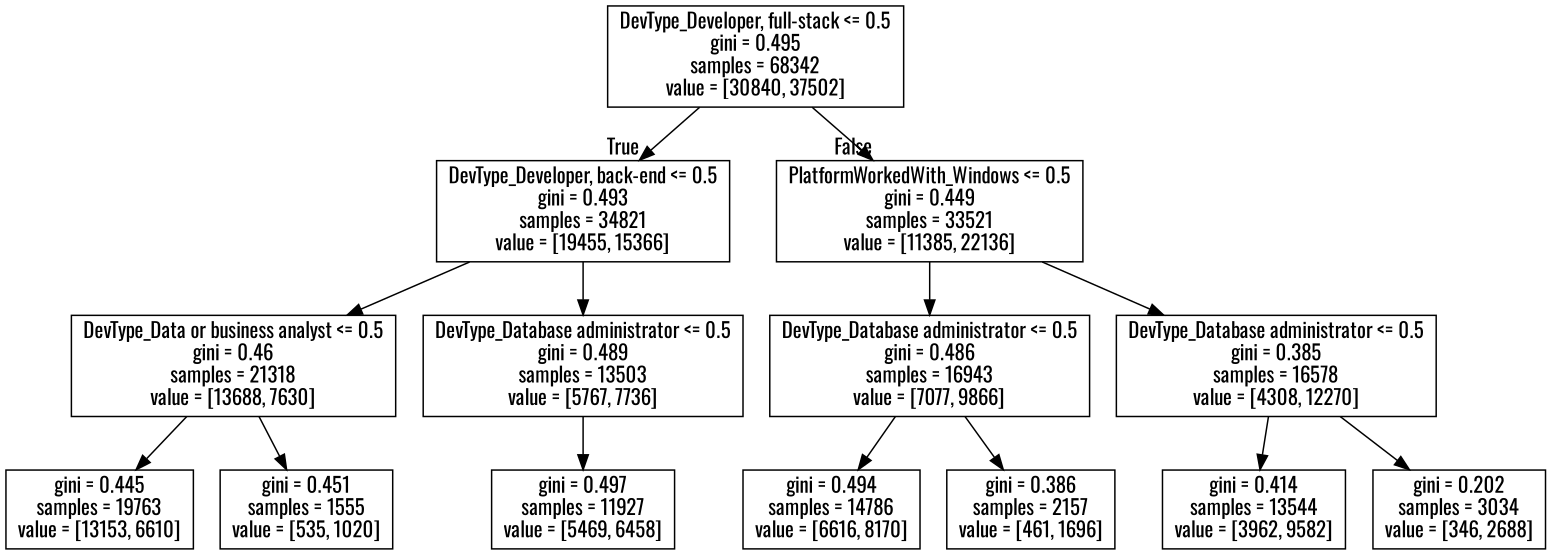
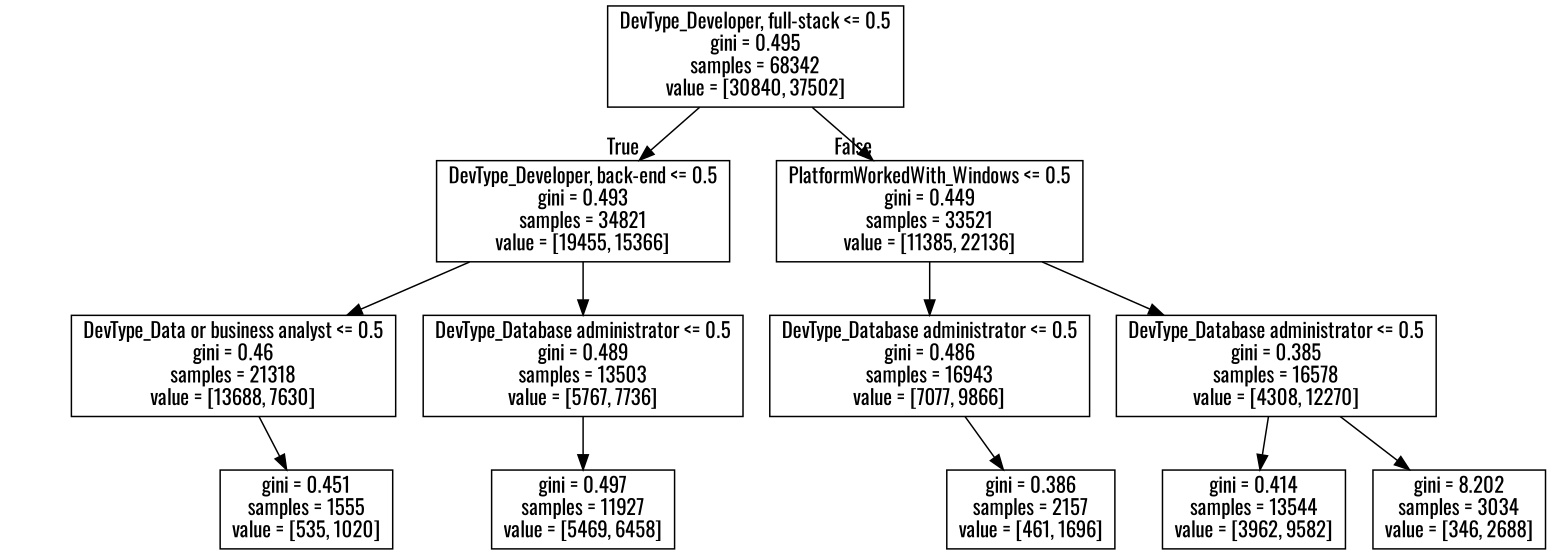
(100, 509) -> none
(832, 509) -> none
(1459, 509) -> (1459, 509)
